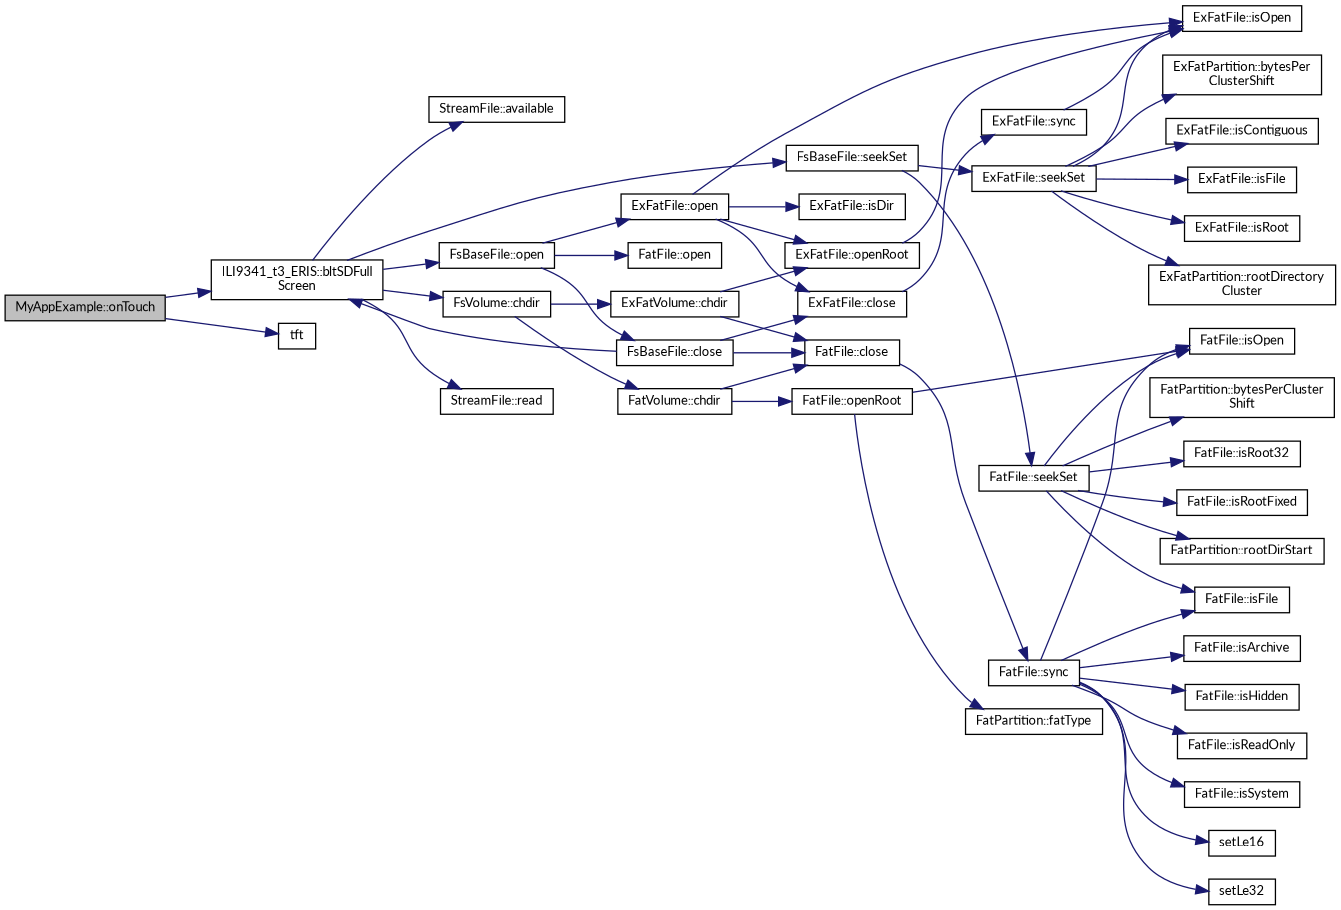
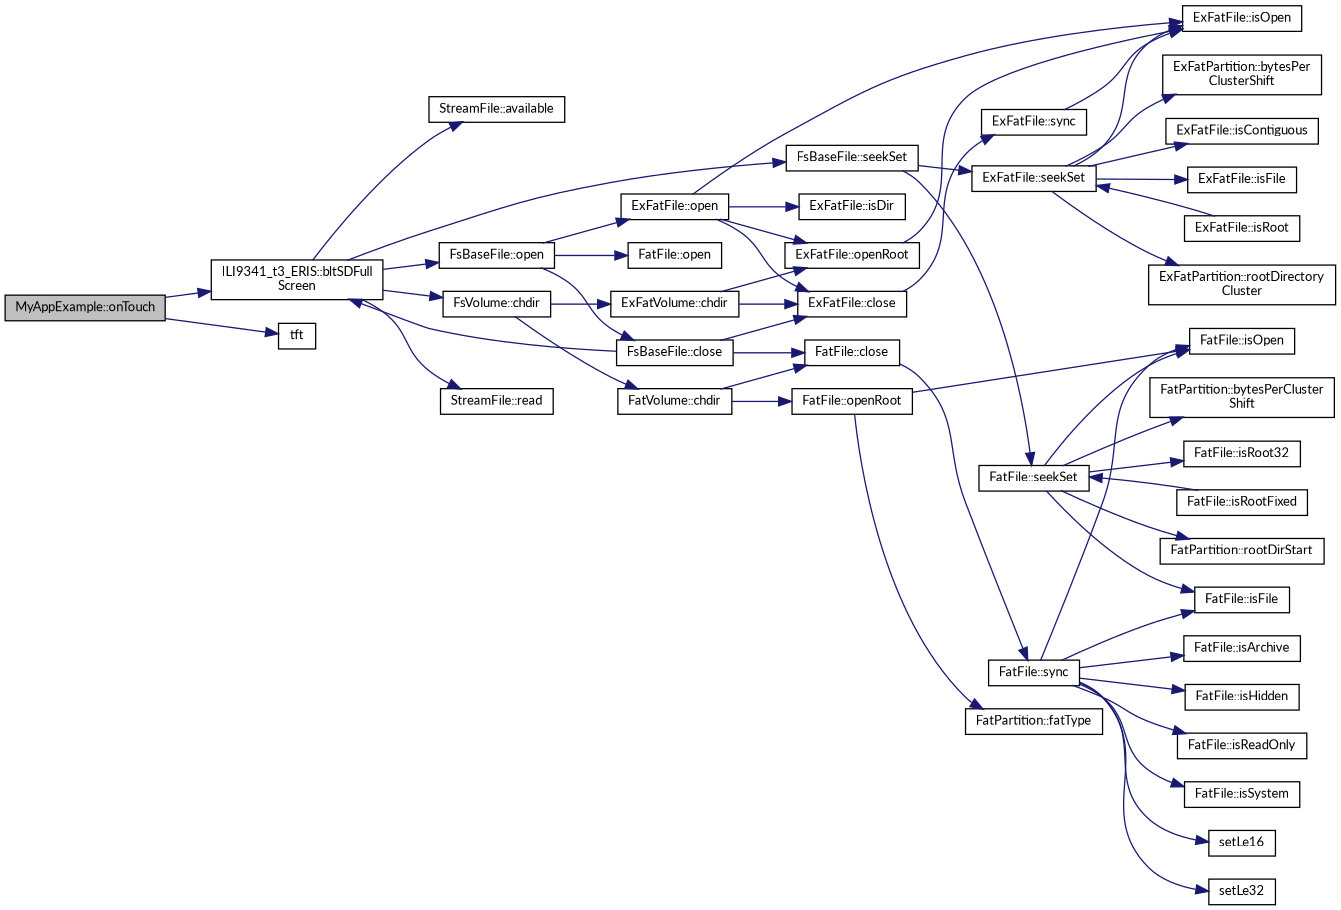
(1116, 207) -> (1162, 201)
(748, 324) -> (762, 304)
(1121, 497) -> (1150, 483)
